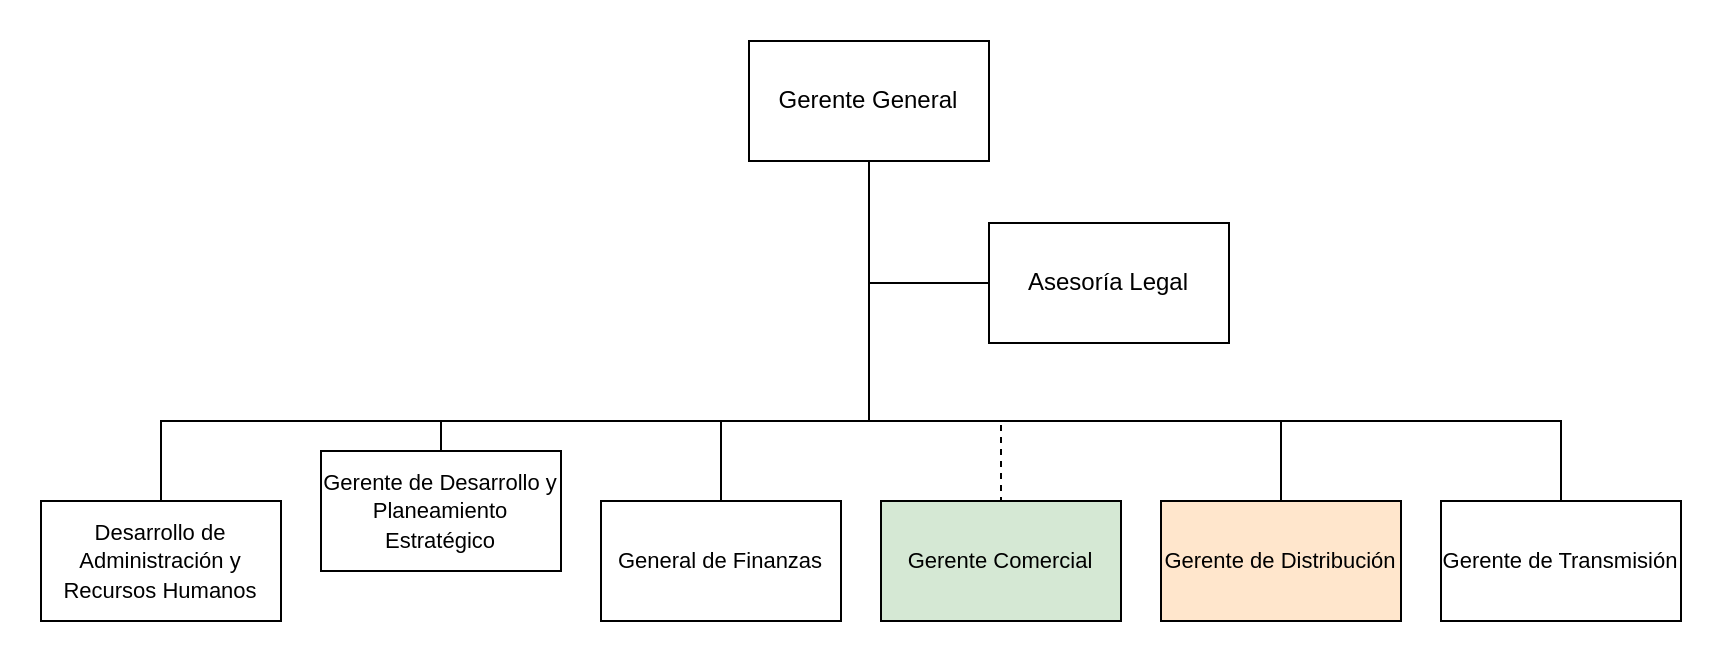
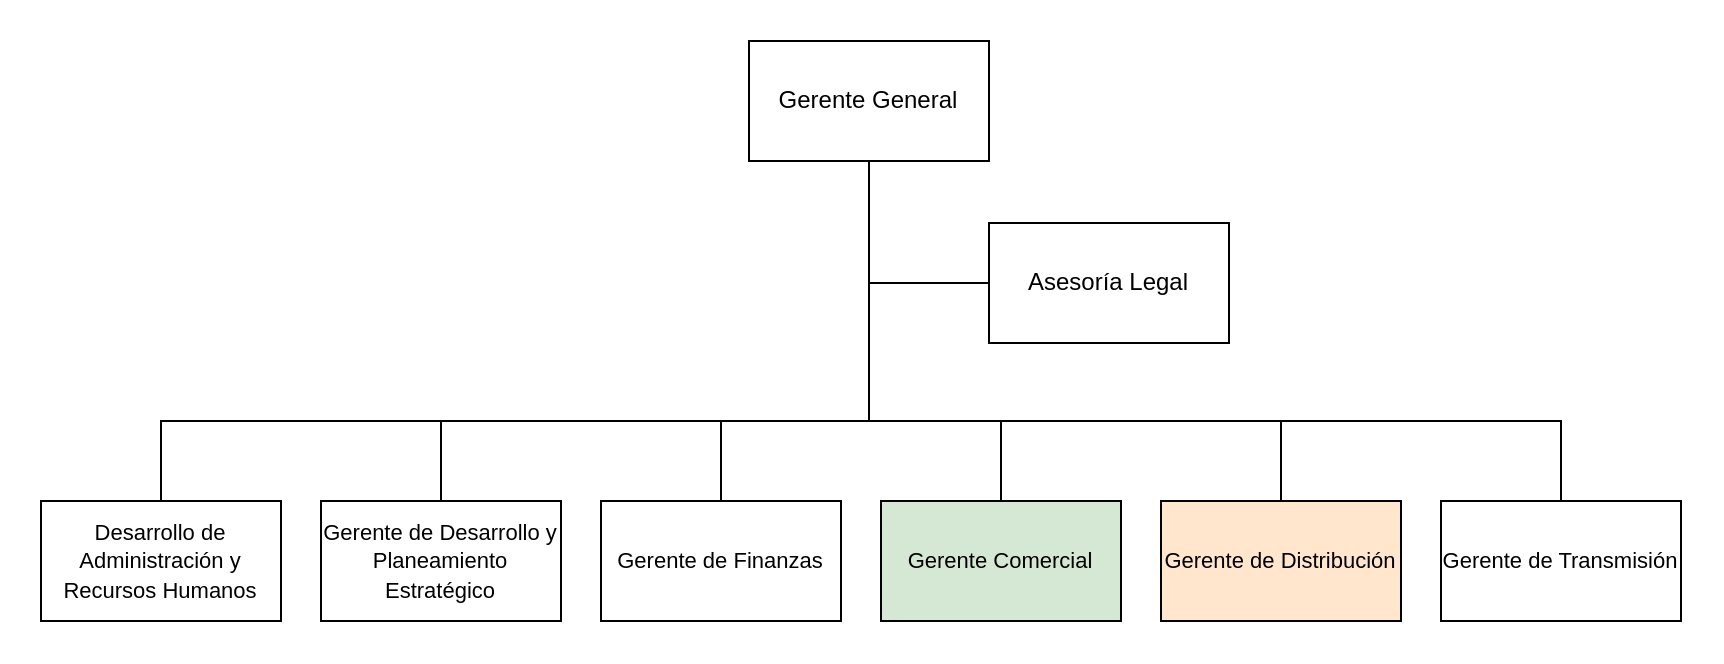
(1001, 461) -> (1001, 461)
(441, 511) -> (441, 561)
(721, 561) -> (721, 561)
